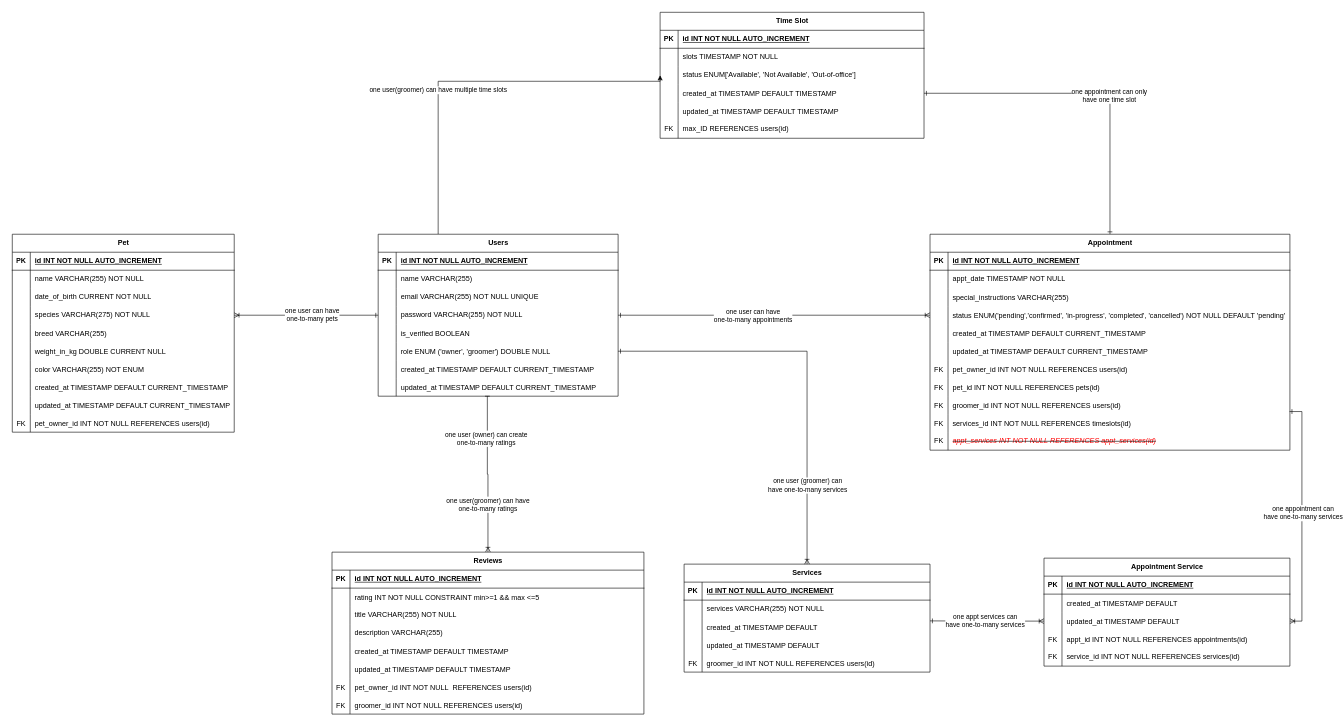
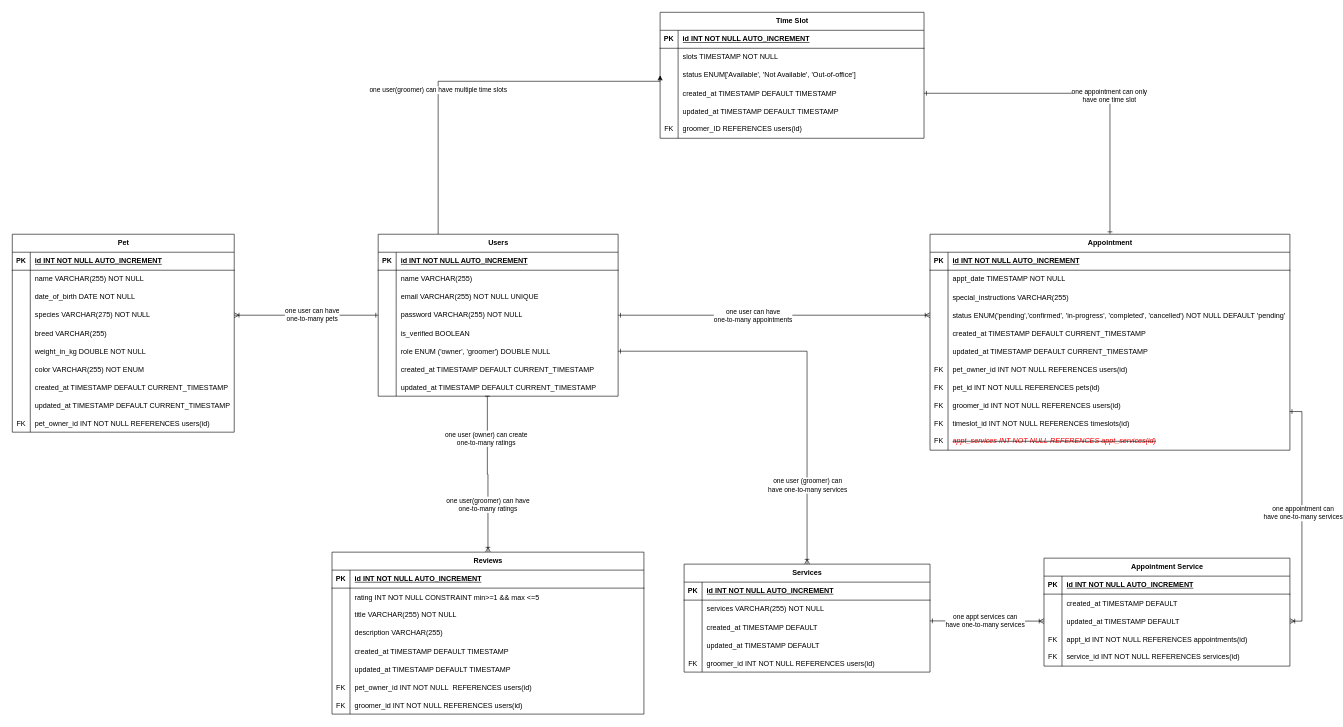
(735, 129) -> (743, 129)
(92, 297) -> (86, 297)
(95, 352) -> (87, 352)
(1042, 424) -> (1041, 424)
